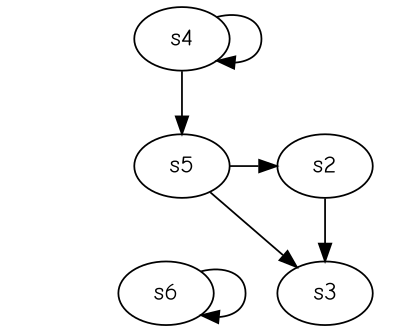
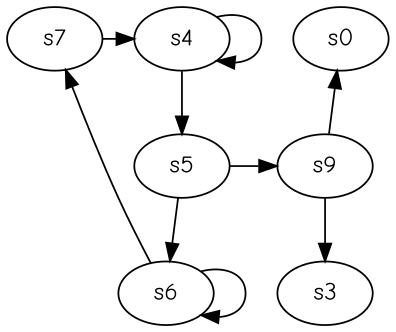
none -> (55, 39)
none -> (341, 39)
(325, 166) -> (325, 166)
(247, 224) -> (175, 220)
